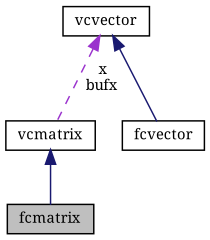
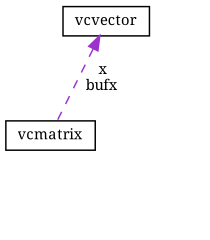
(163, 136) -> none
(51, 219) -> none
